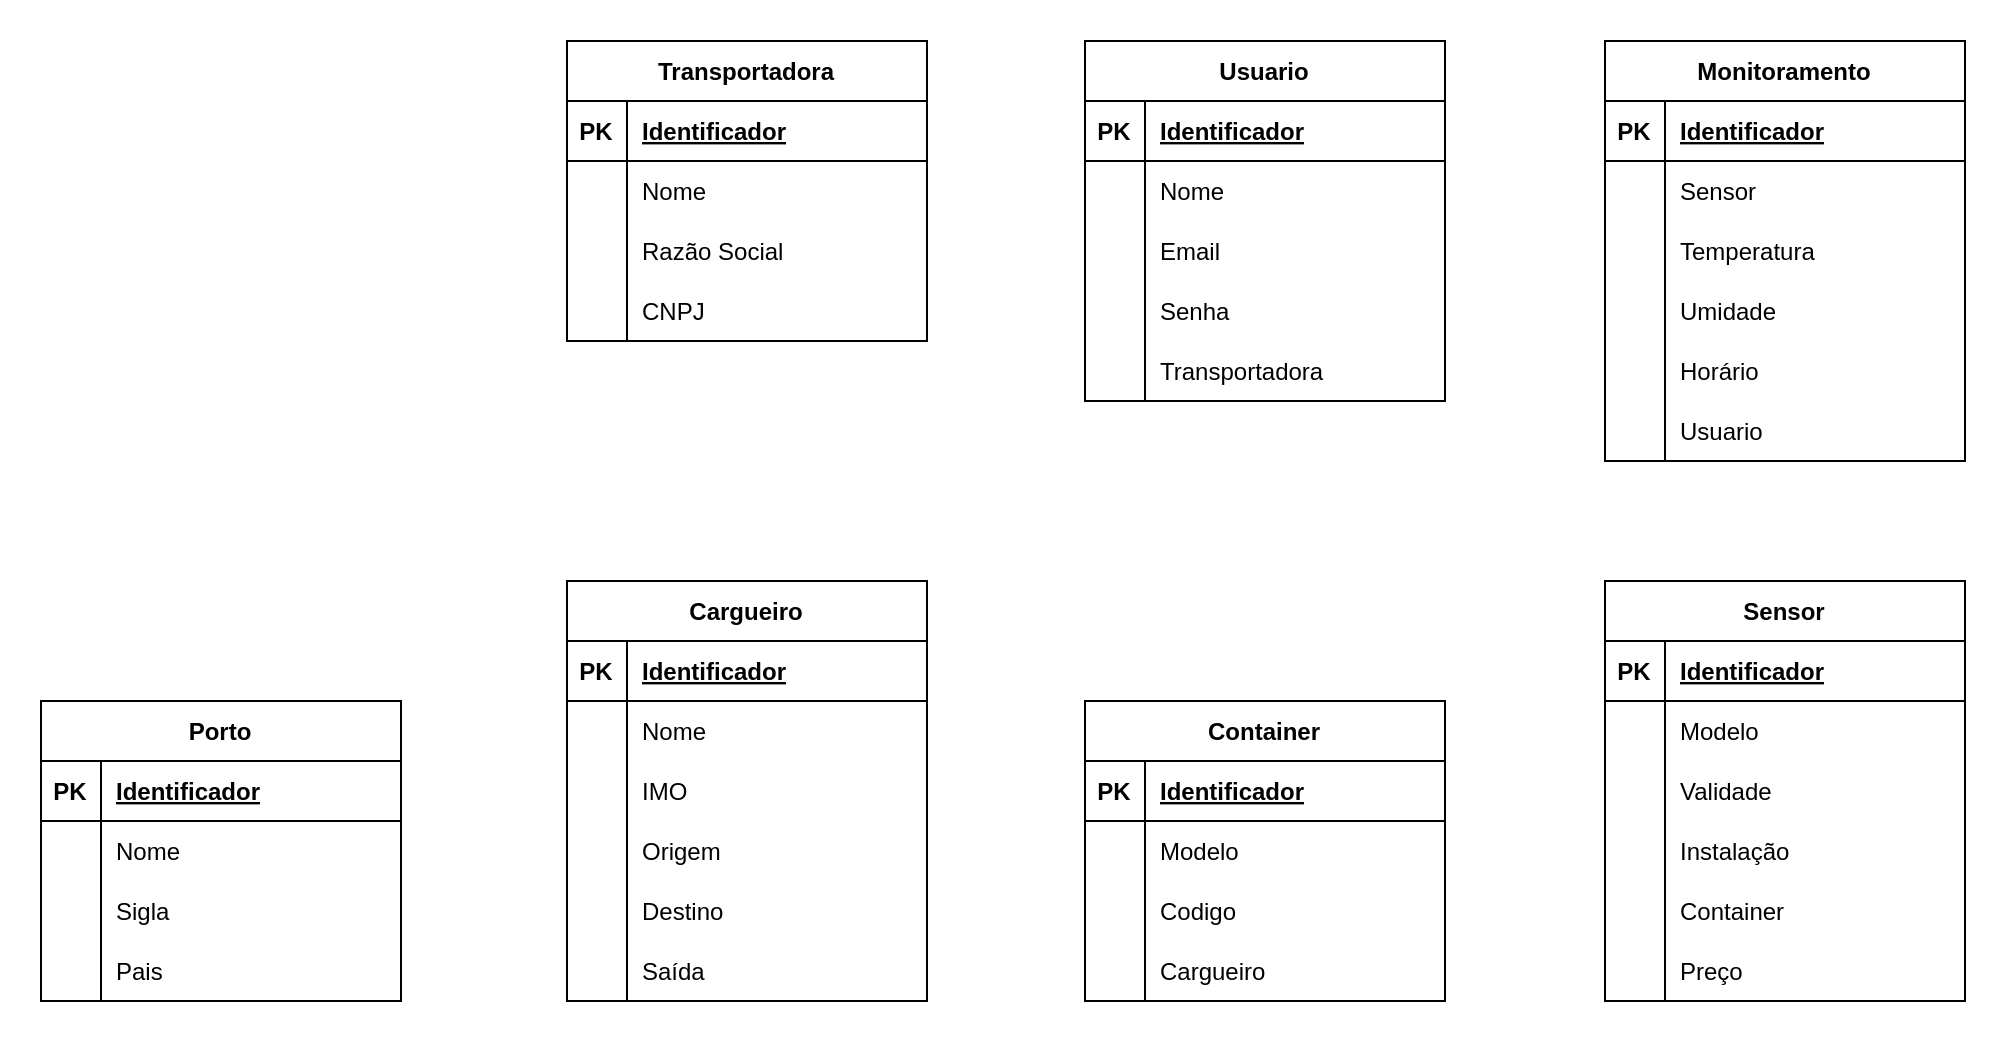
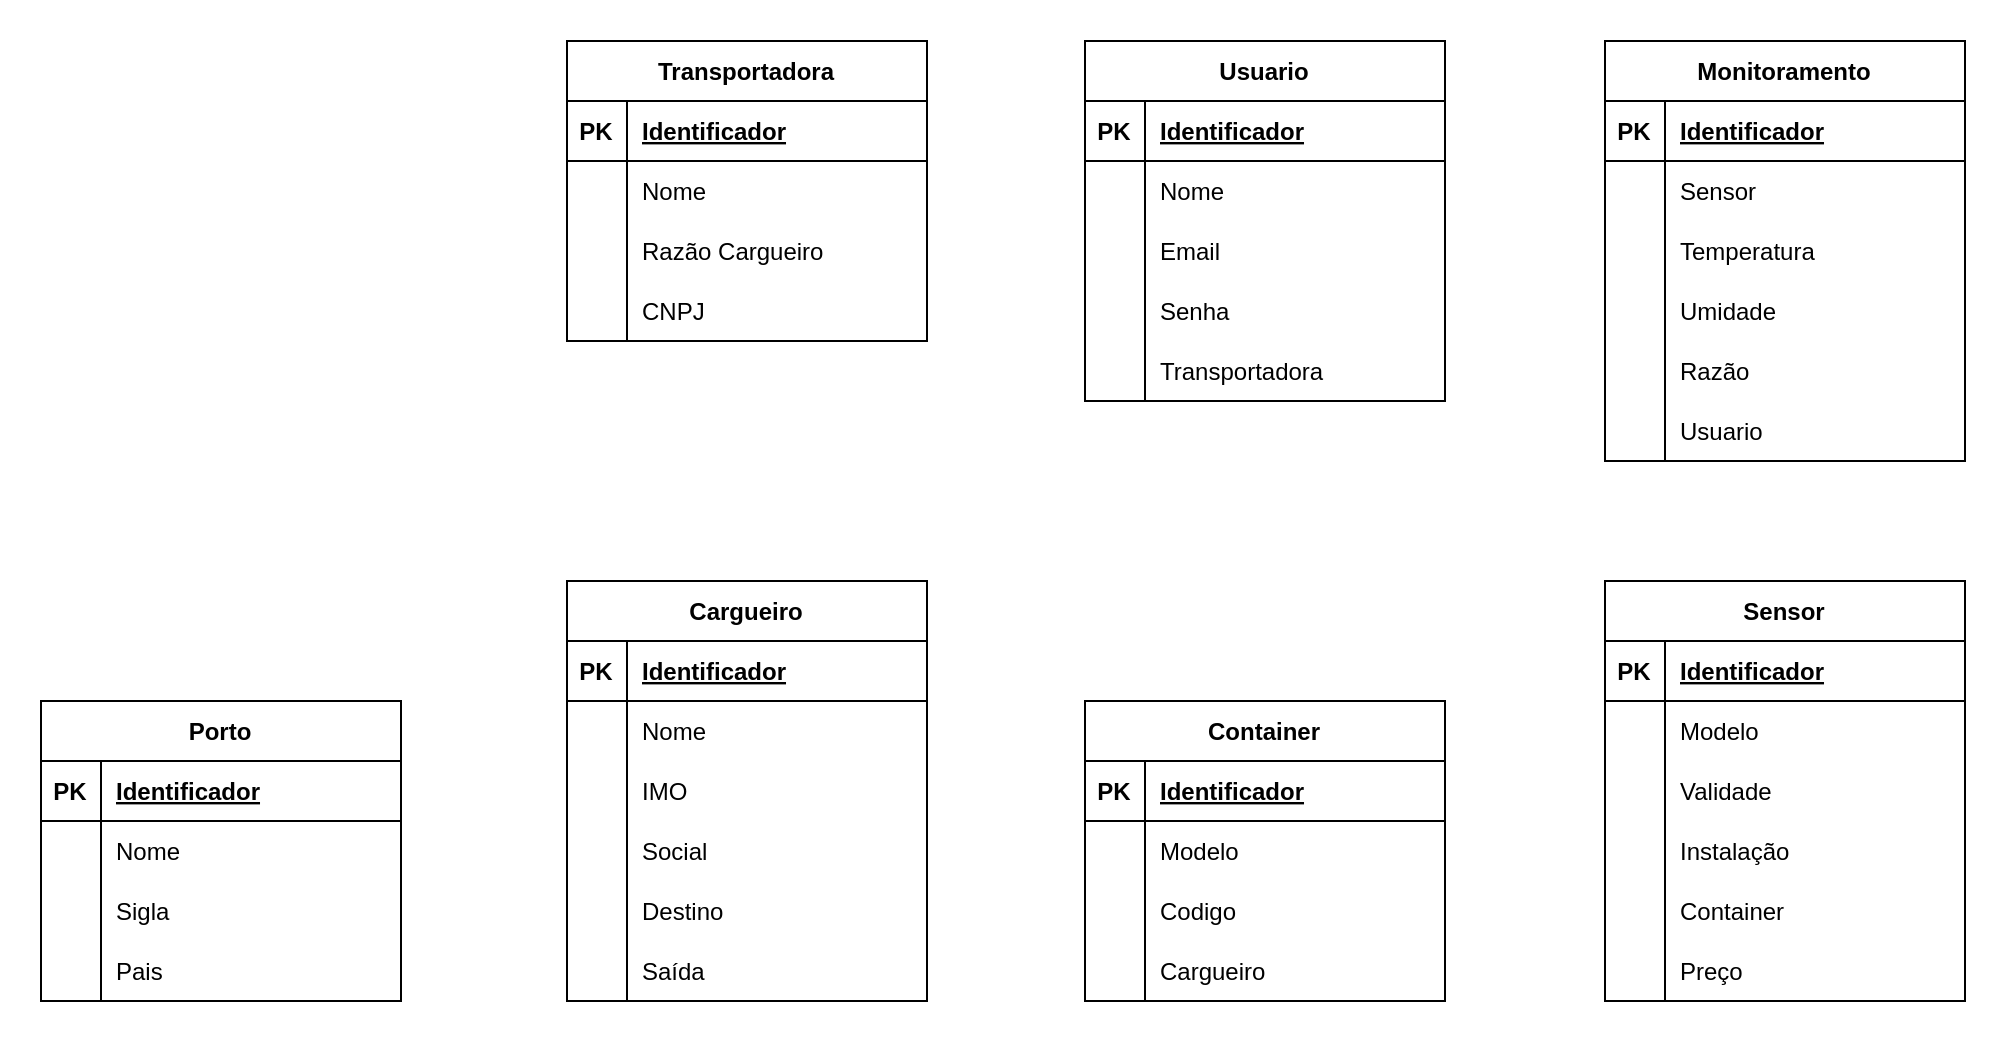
(713, 252) -> (737, 252)
(1724, 372) -> (1714, 372)
(679, 852) -> (676, 852)
